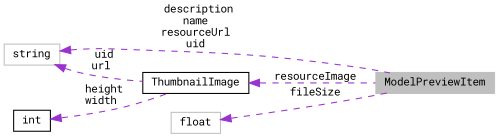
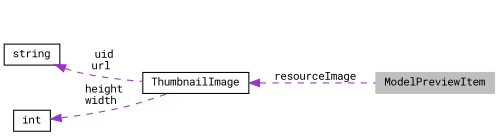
(231, 54) -> none
(32, 55) -> (32, 55)
(196, 123) -> none
